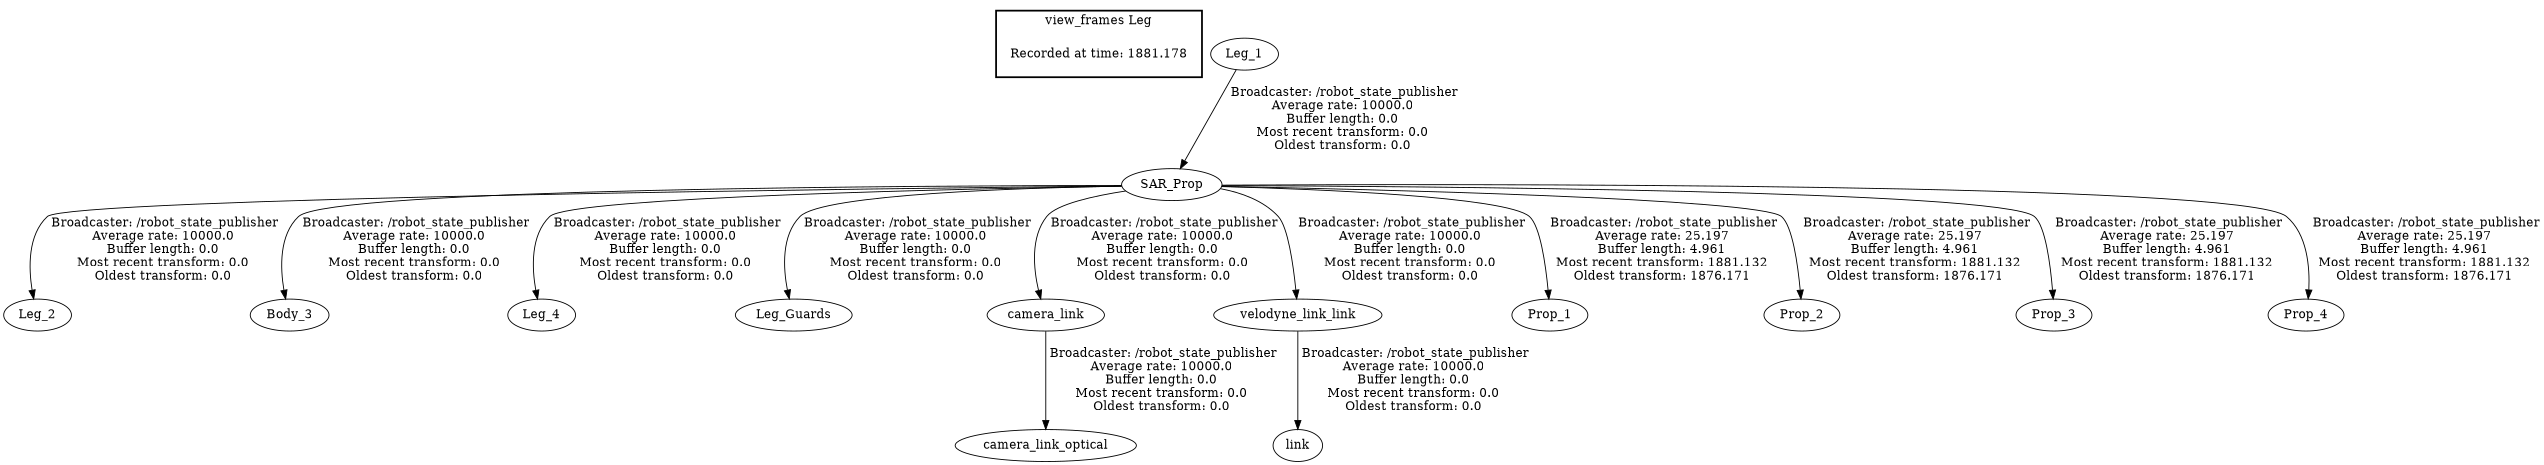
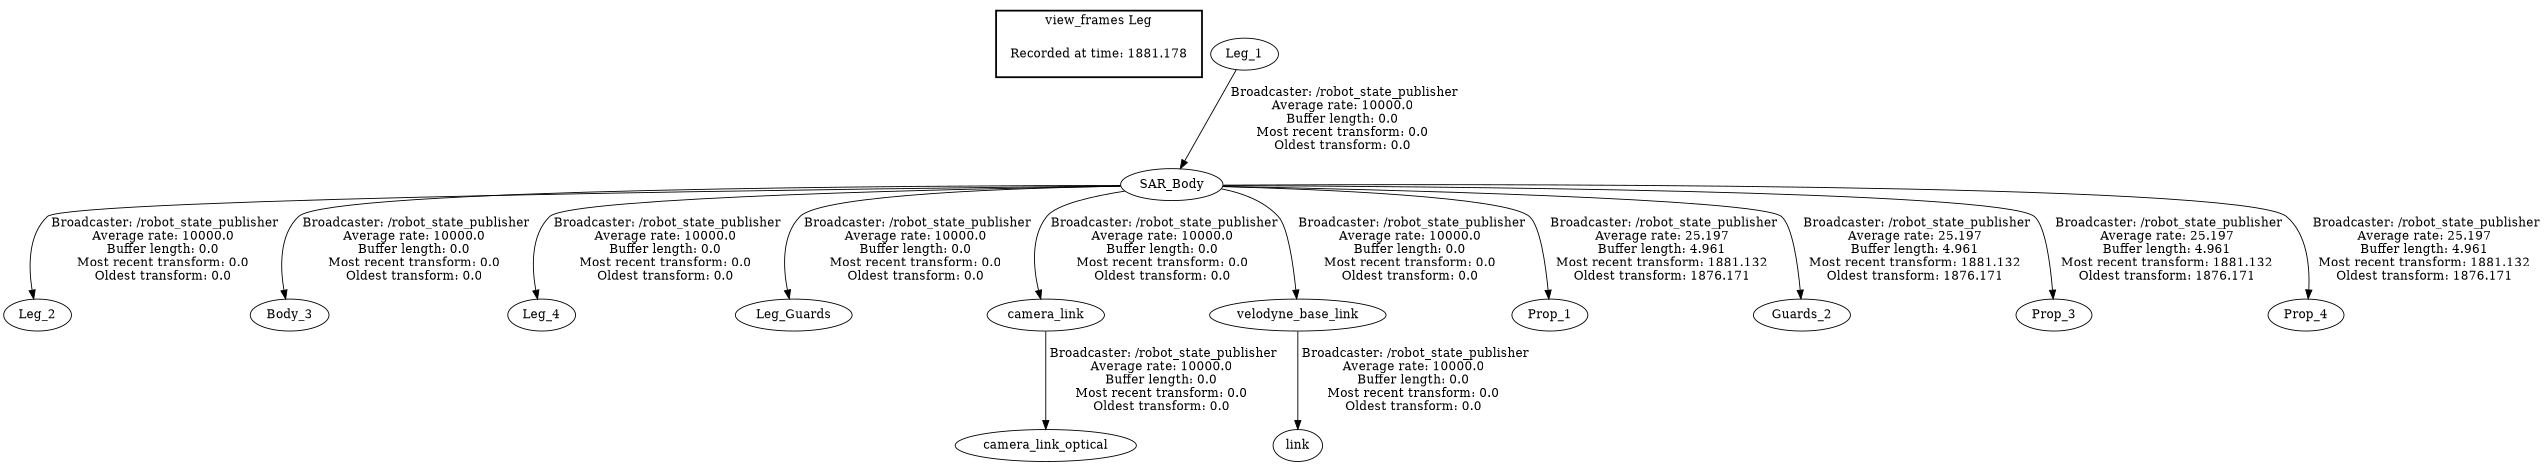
(1172, 185) -> (1172, 185)
(1298, 315) -> (1298, 315)
(1802, 315) -> (1802, 315)
